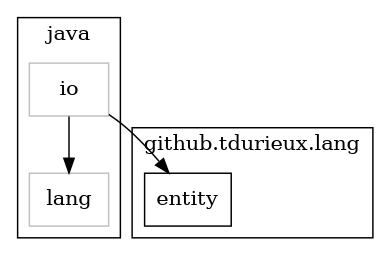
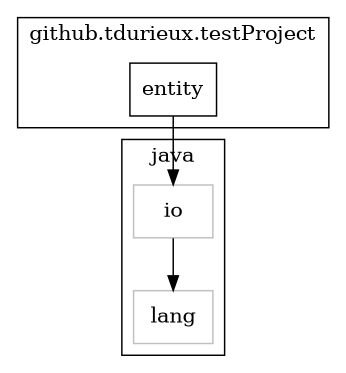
(142, 142) -> (173, 148)
(253, 145) -> (173, 34)
